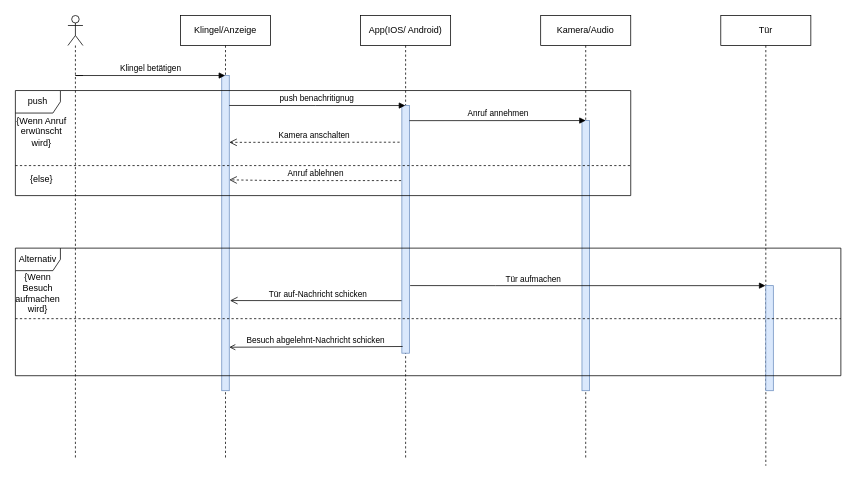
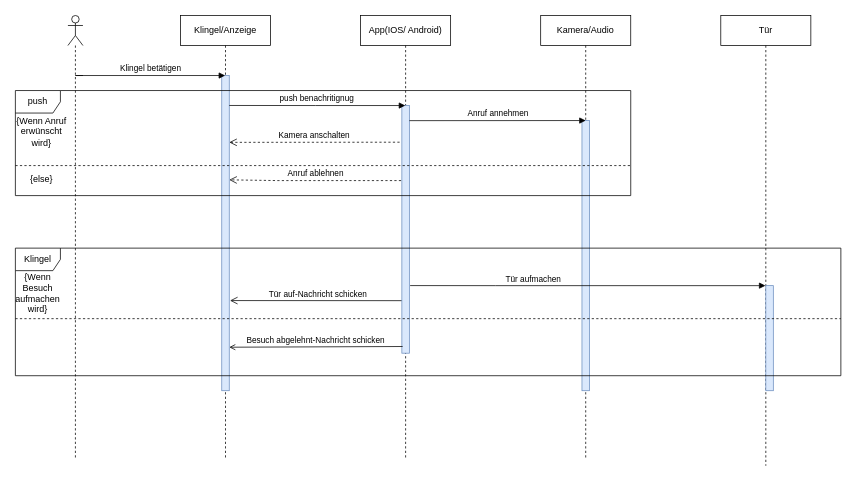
(38, 259) -> (38, 259)
